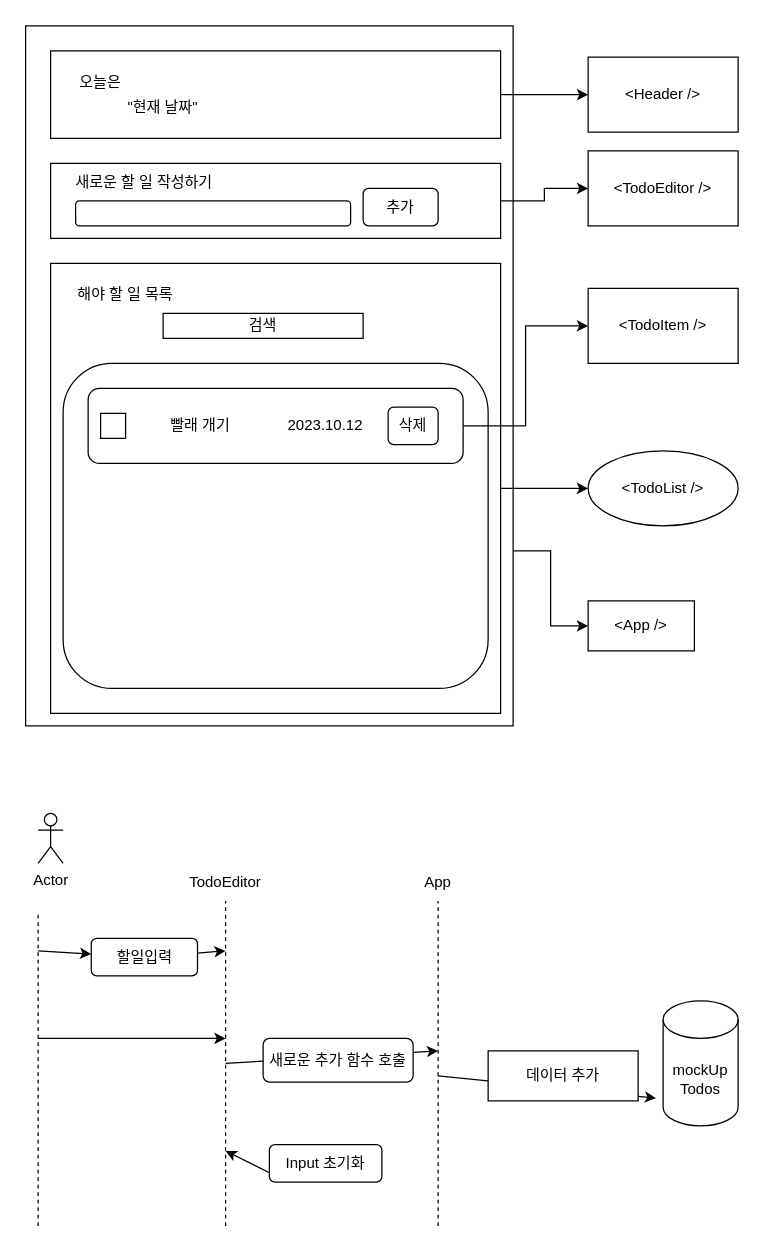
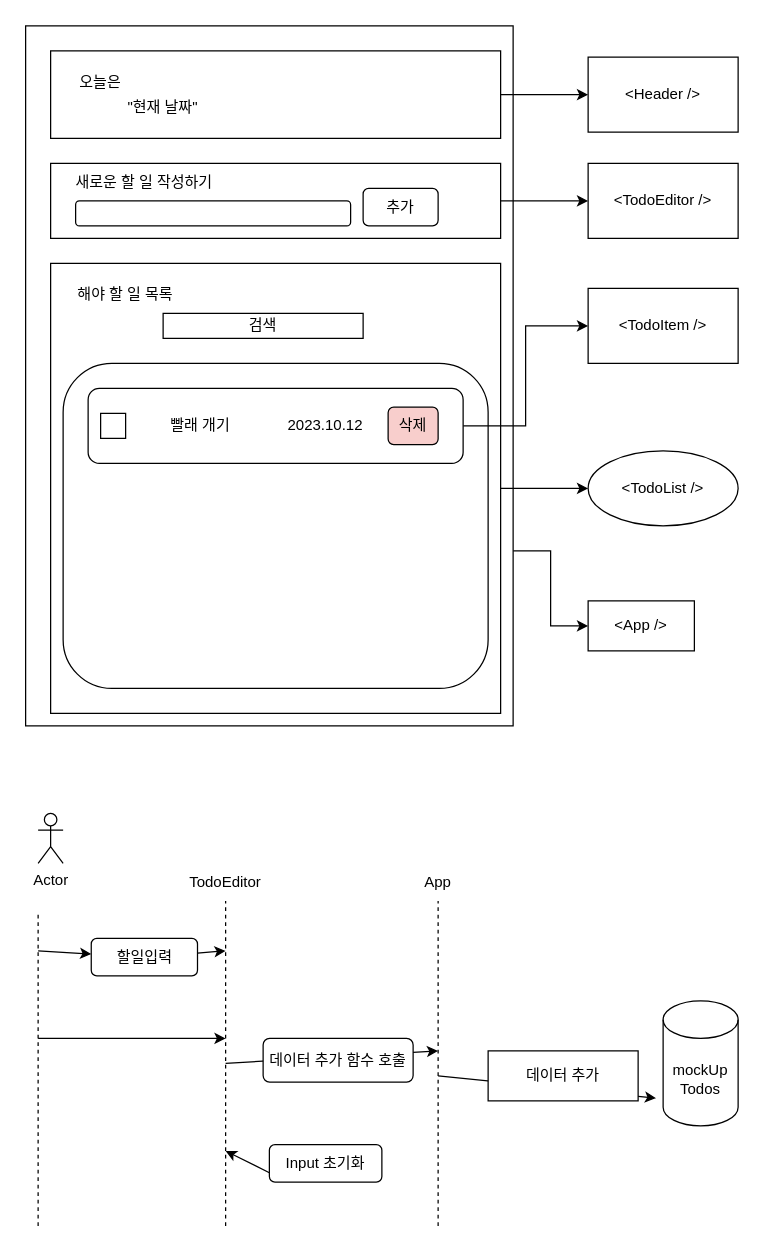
(663, 188) -> (663, 201)
(413, 426) -> (413, 426)
(338, 1061) -> (338, 1061)
